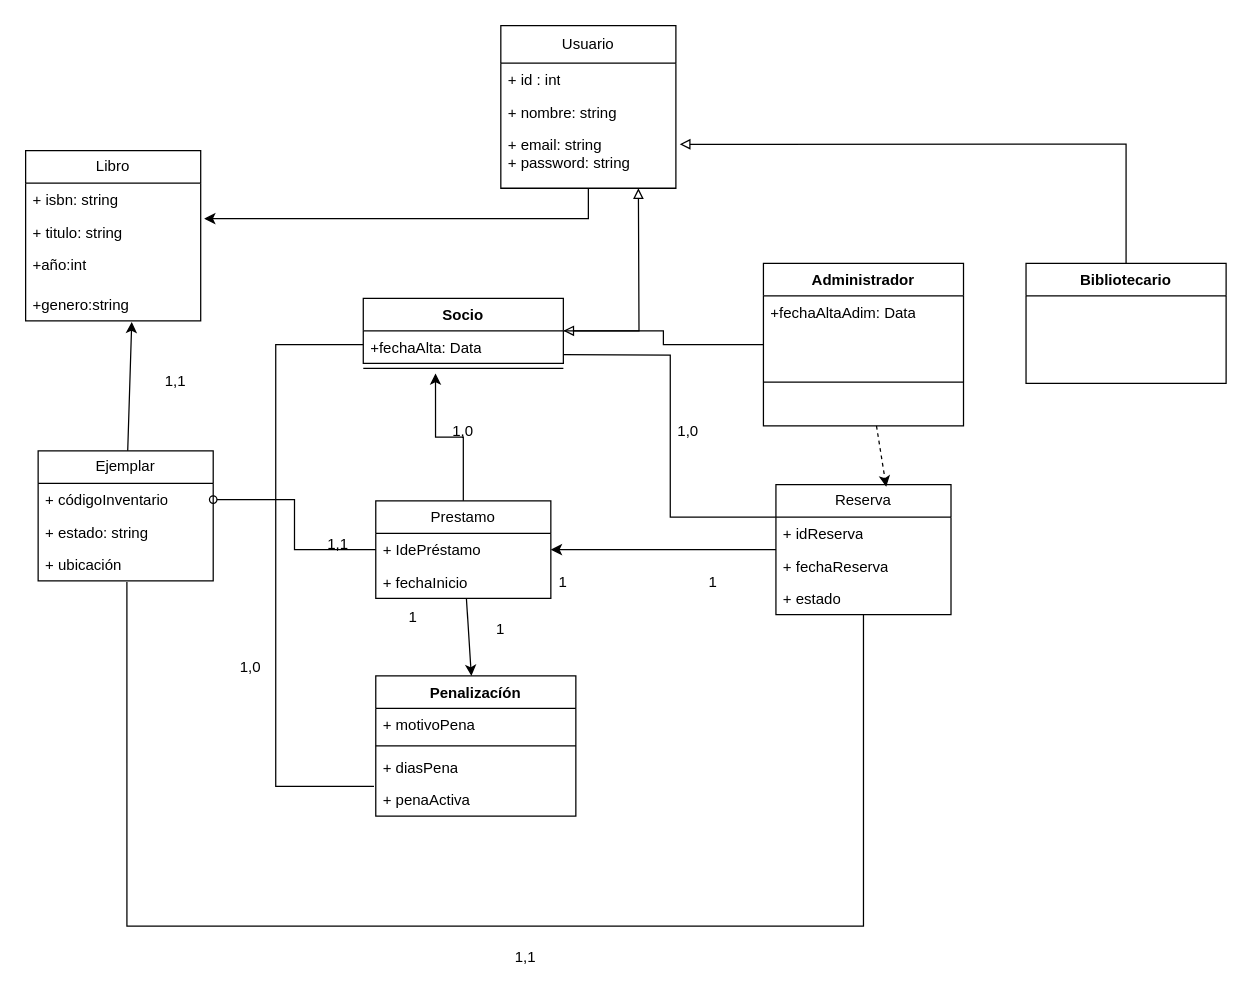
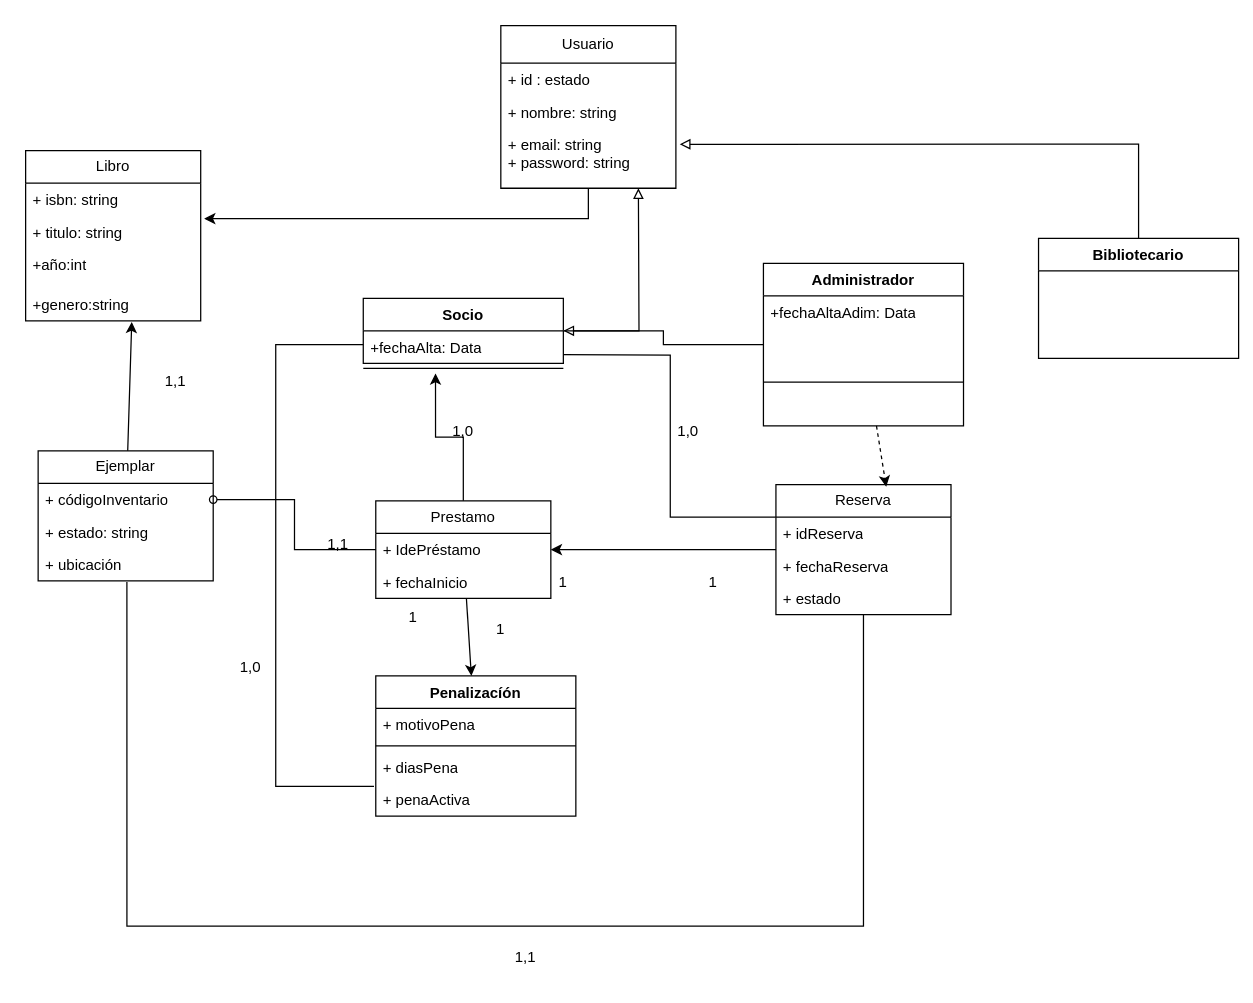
(538, 81) -> (553, 81)
(1126, 323) -> (1138, 298)
